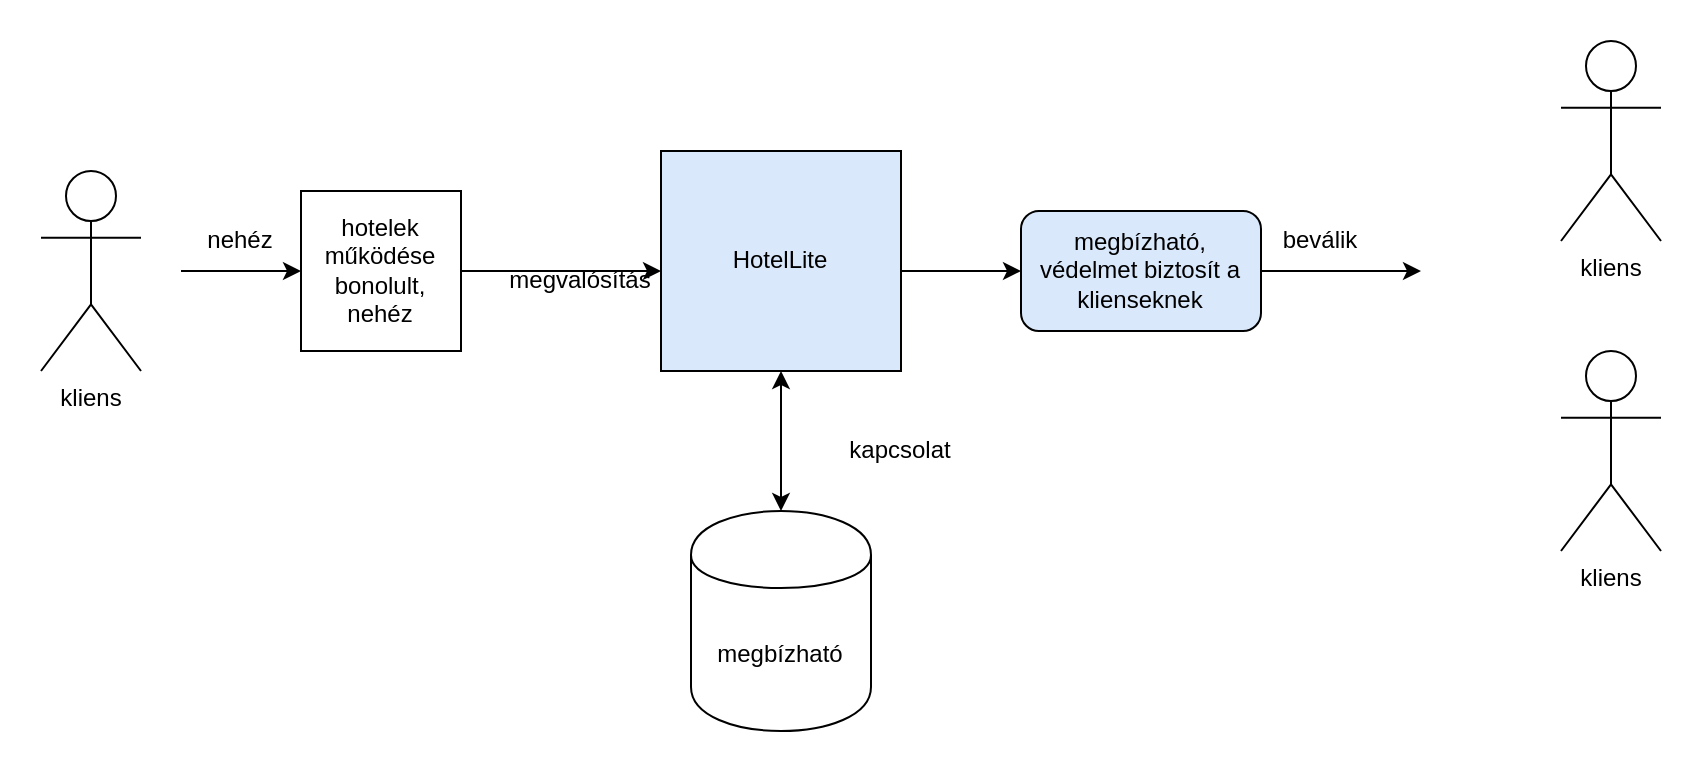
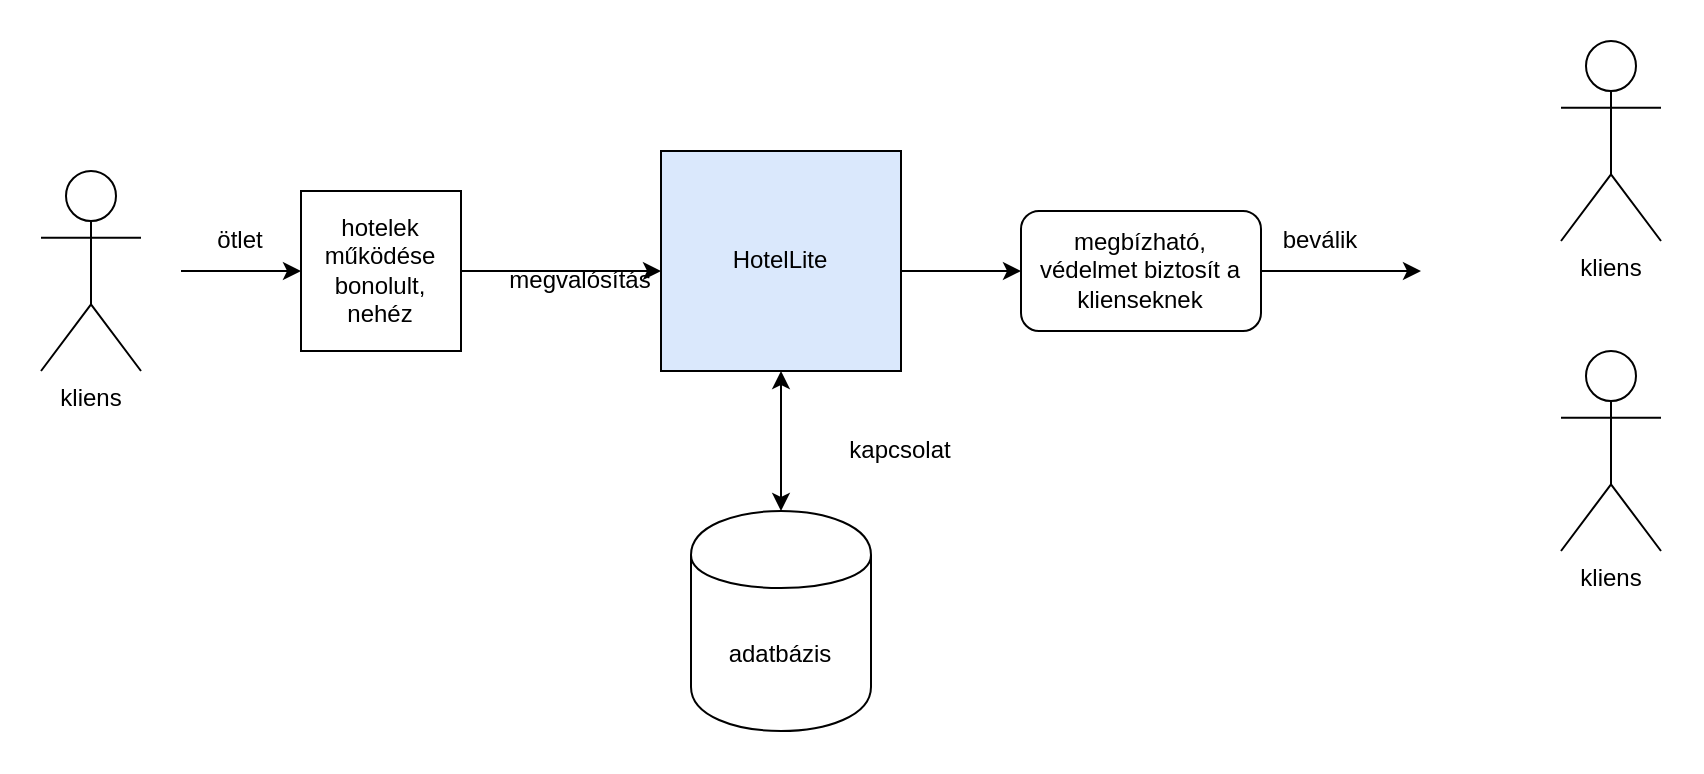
(241, 241) -> (241, 241)
(1141, 271) -> (1141, 271)
(781, 655) -> (781, 655)
